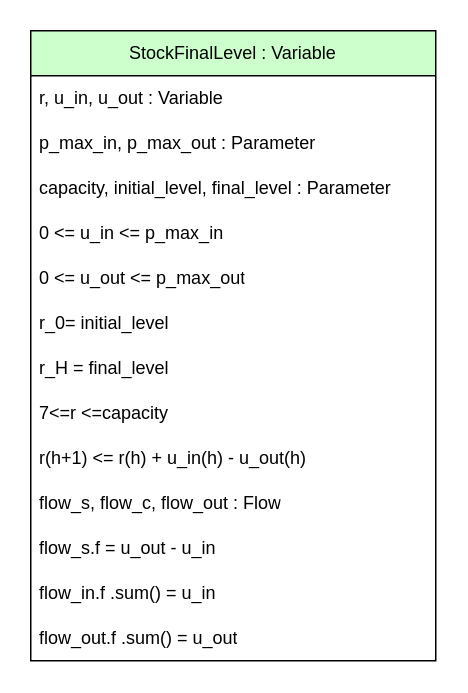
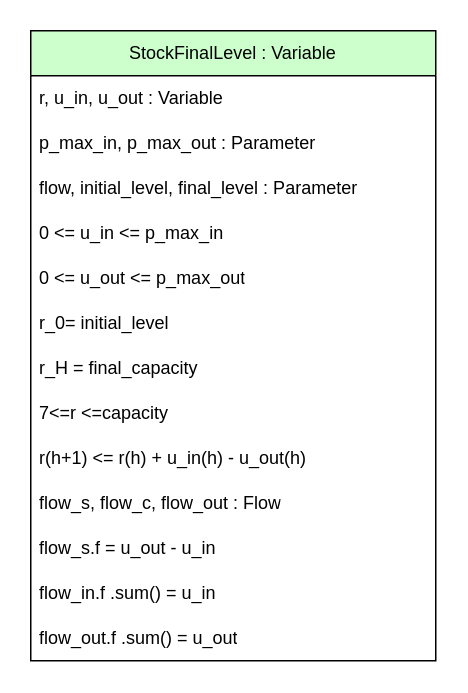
(235, 188) -> (219, 188)
(111, 368) -> (129, 368)
